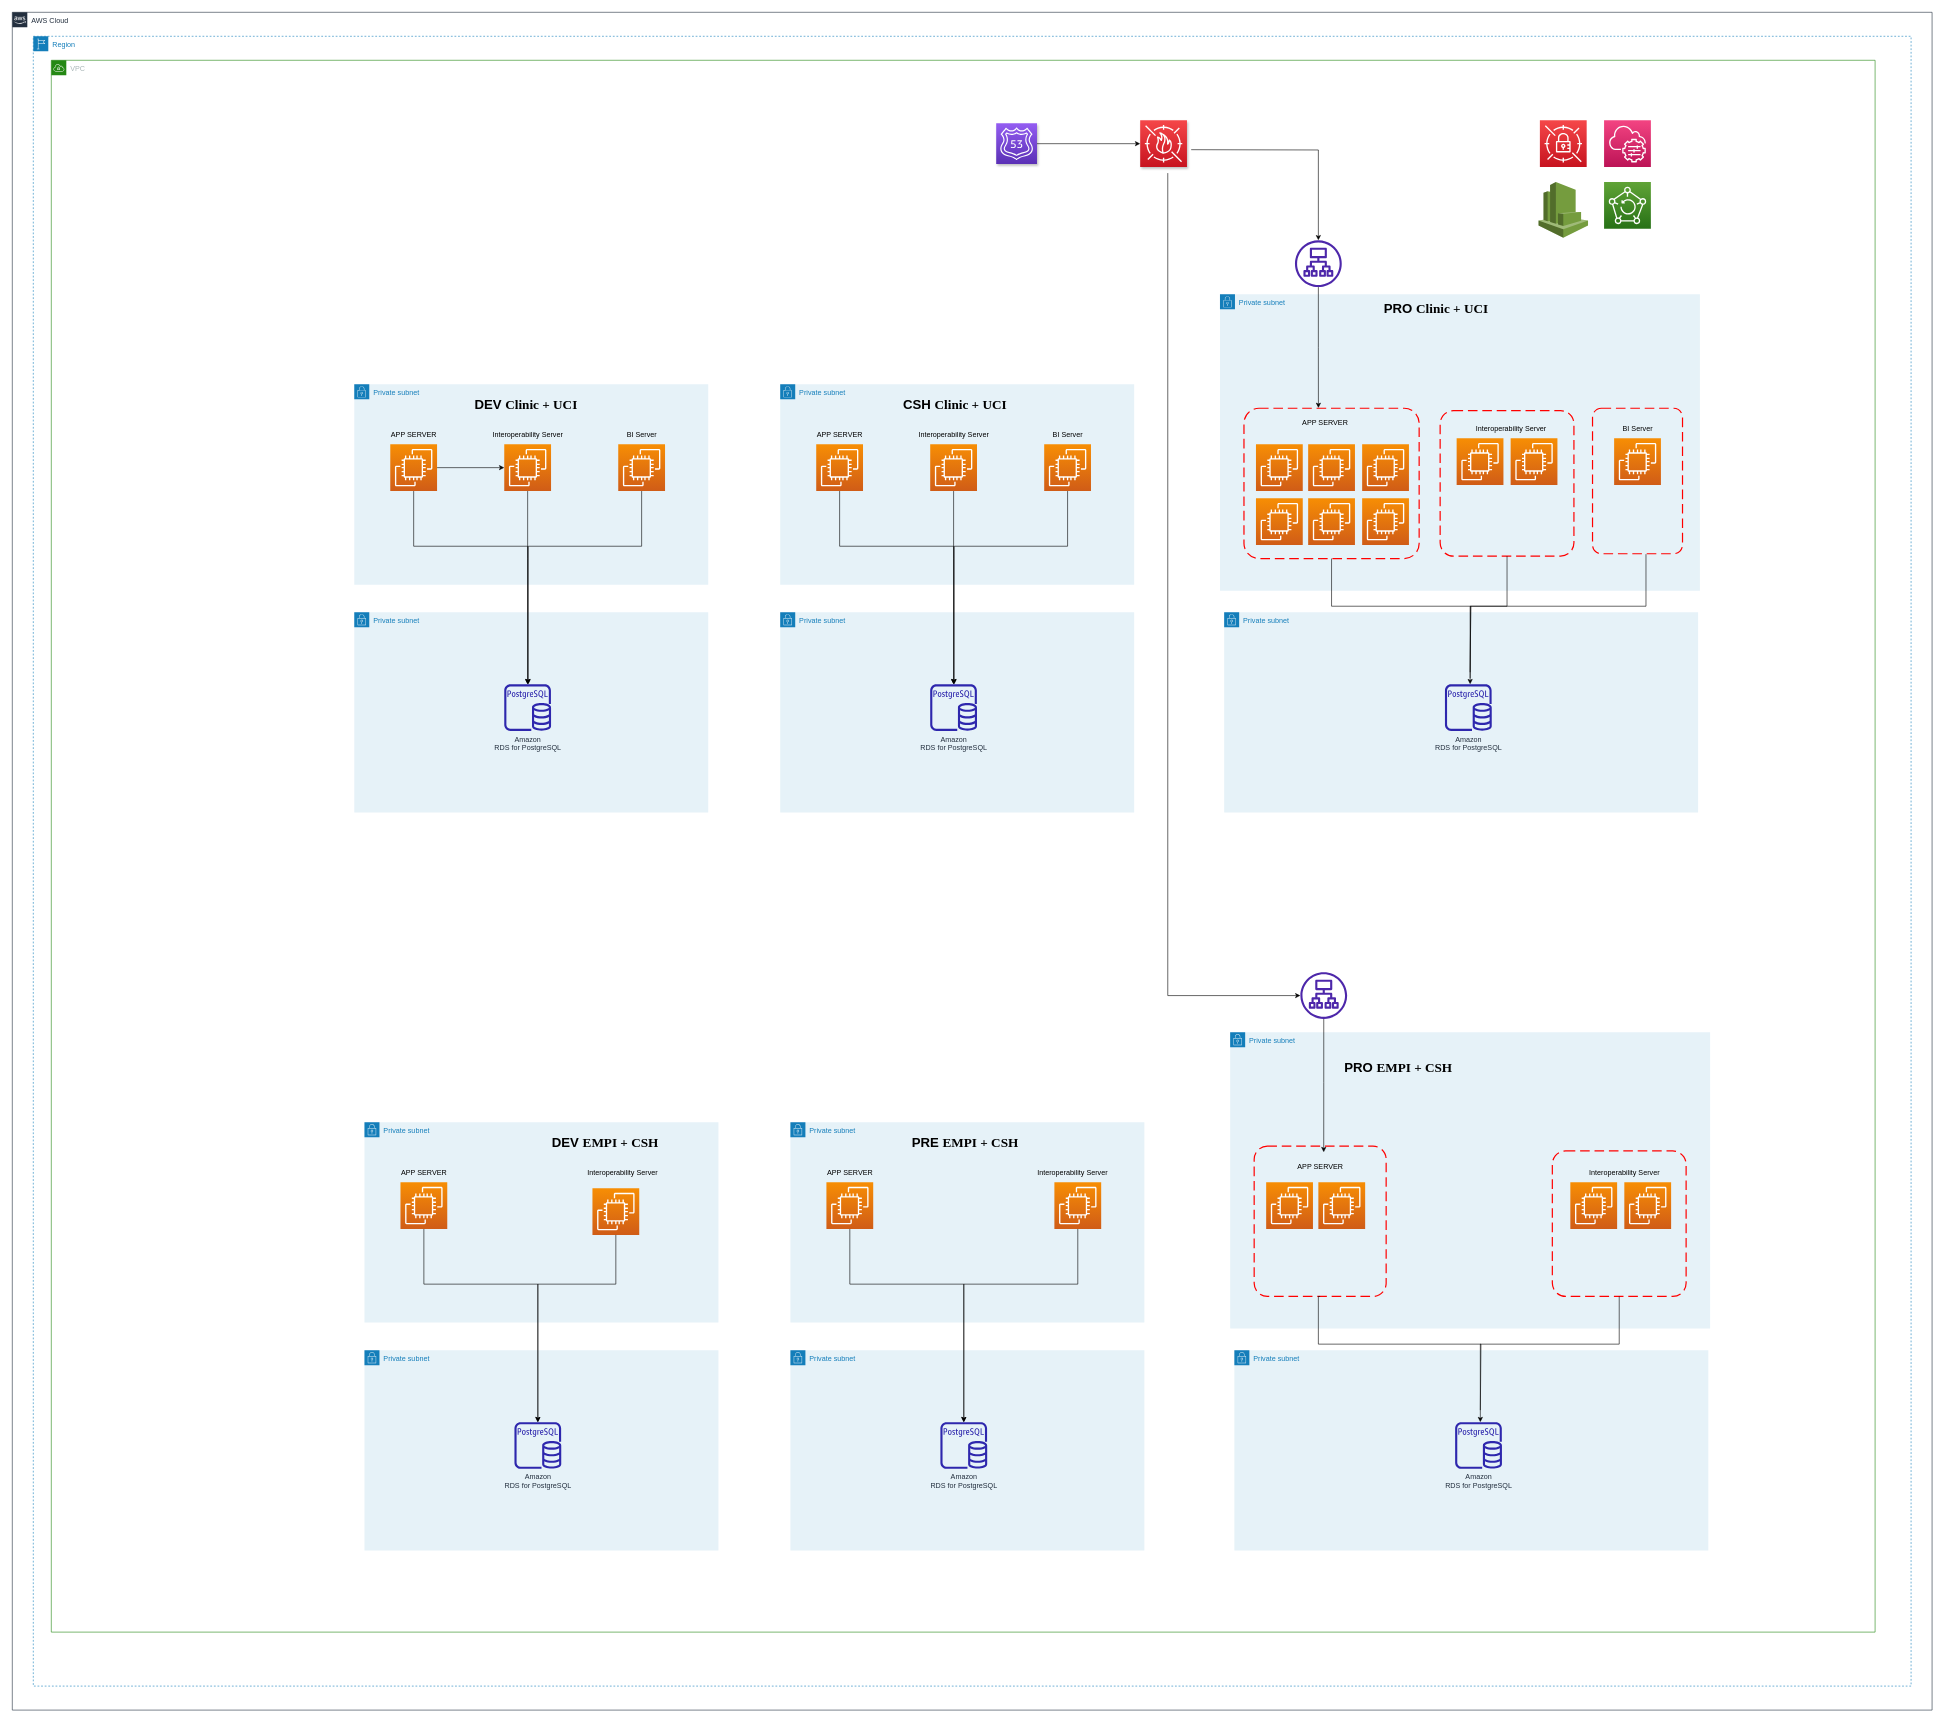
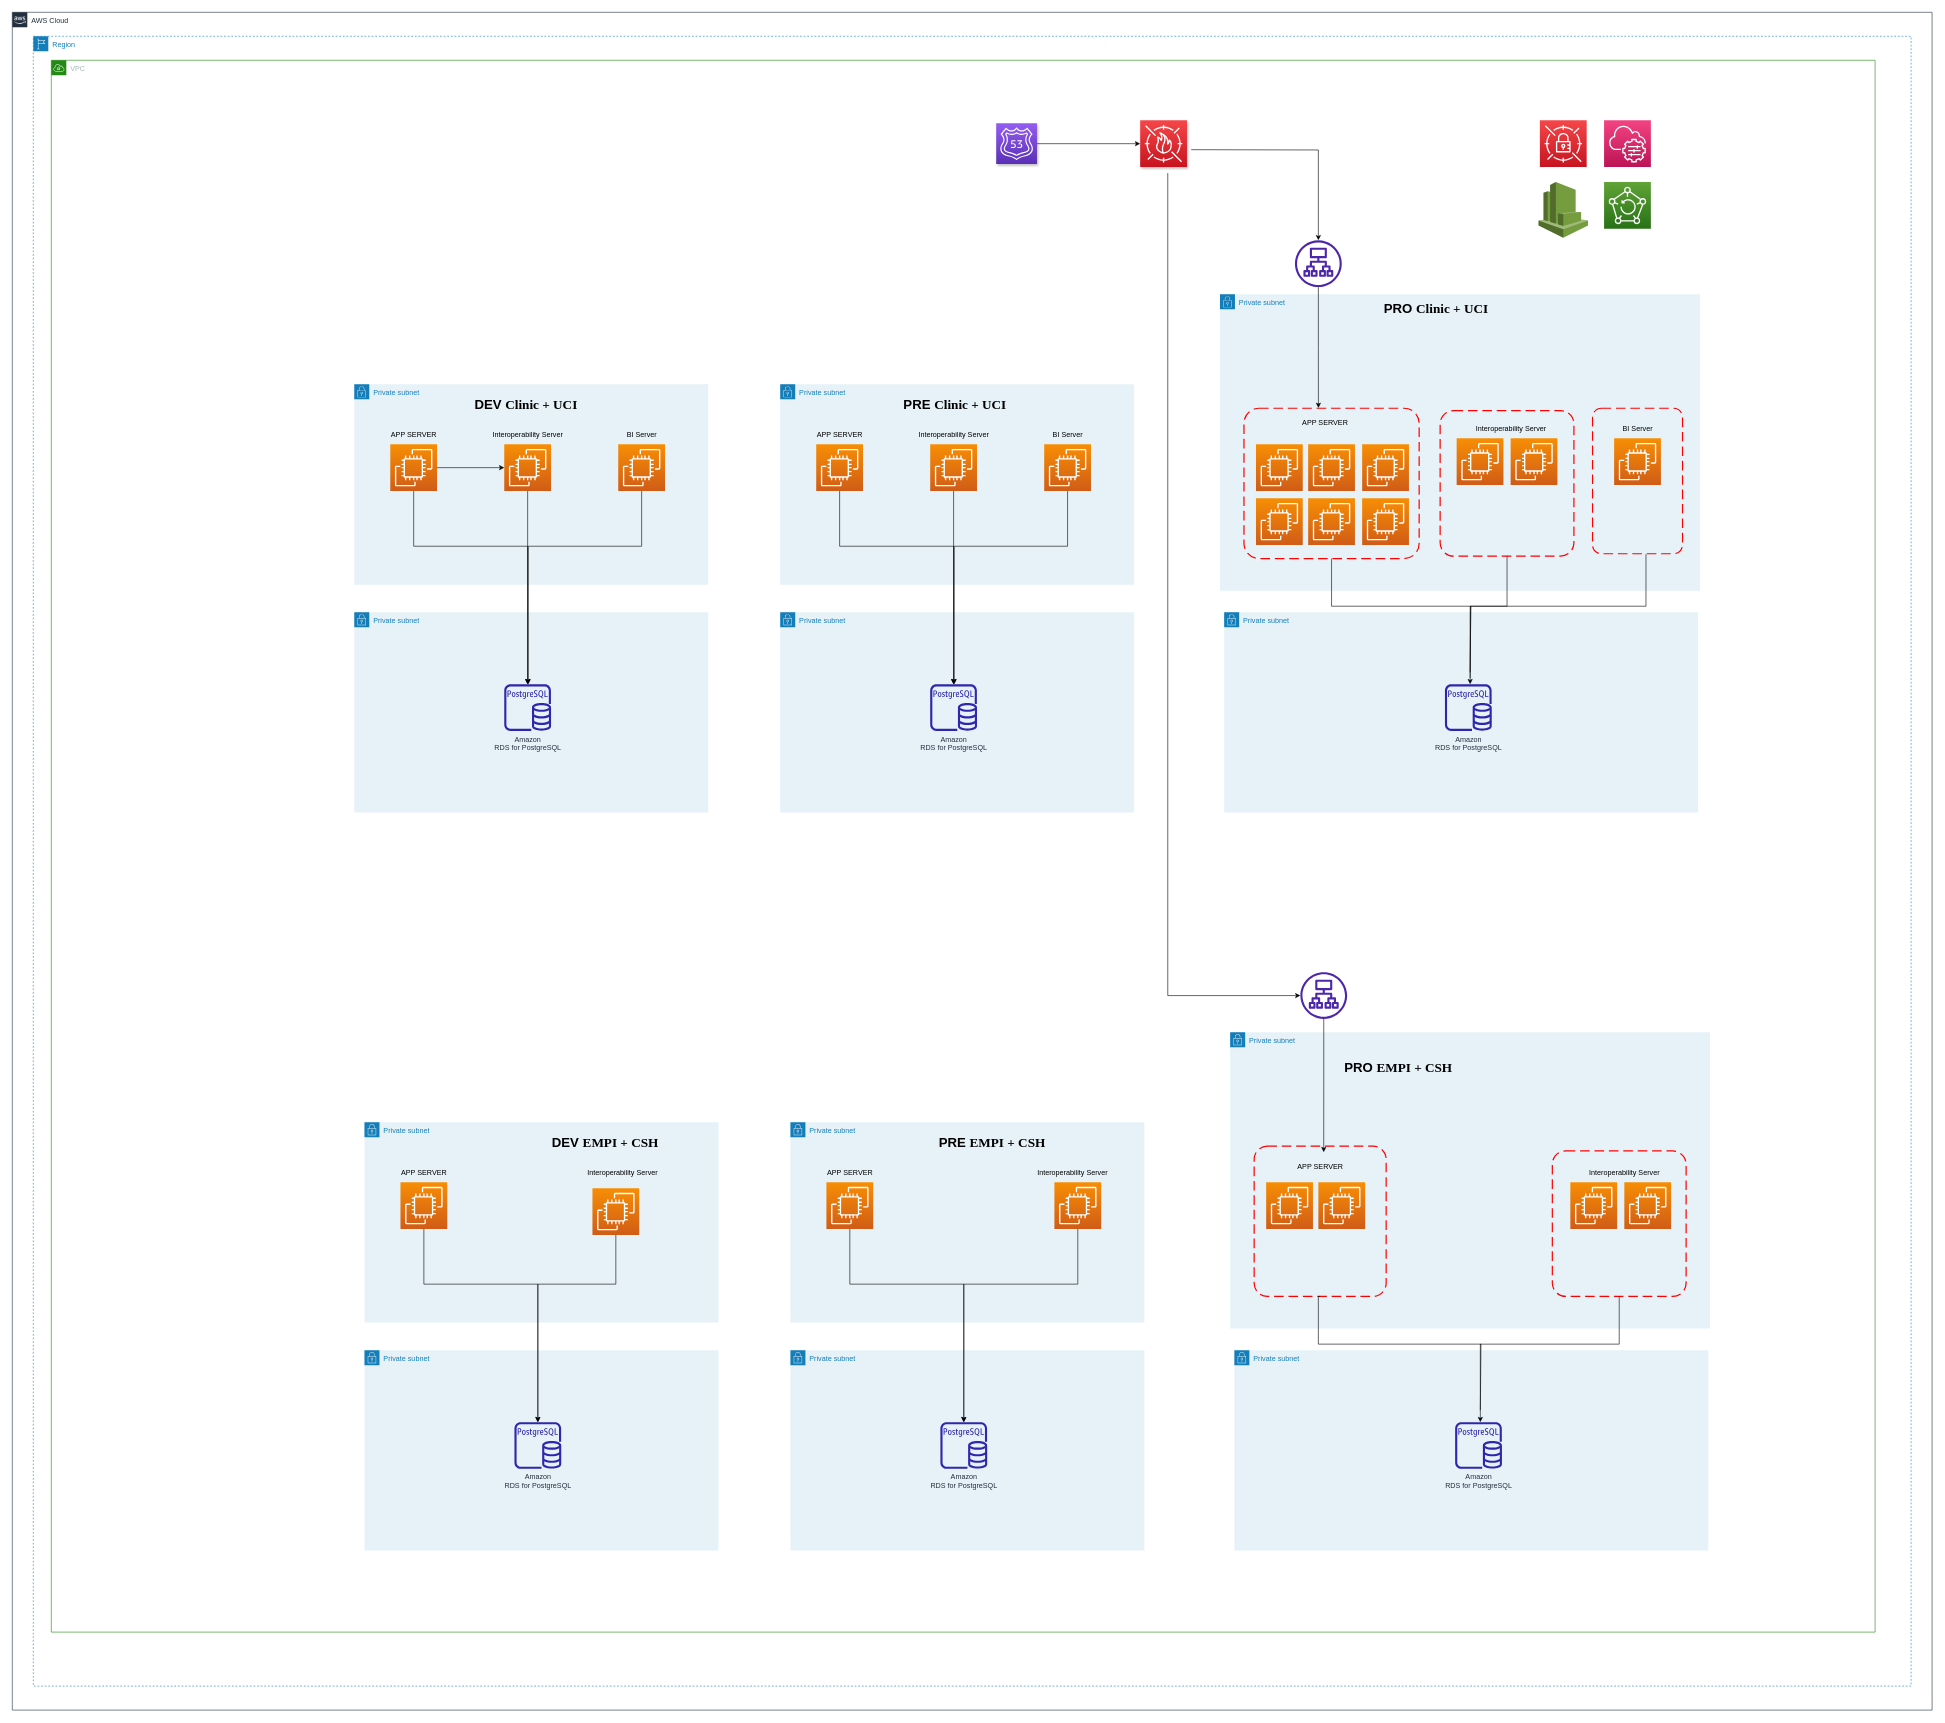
(955, 405) -> (955, 405)
(965, 1143) -> (992, 1143)
